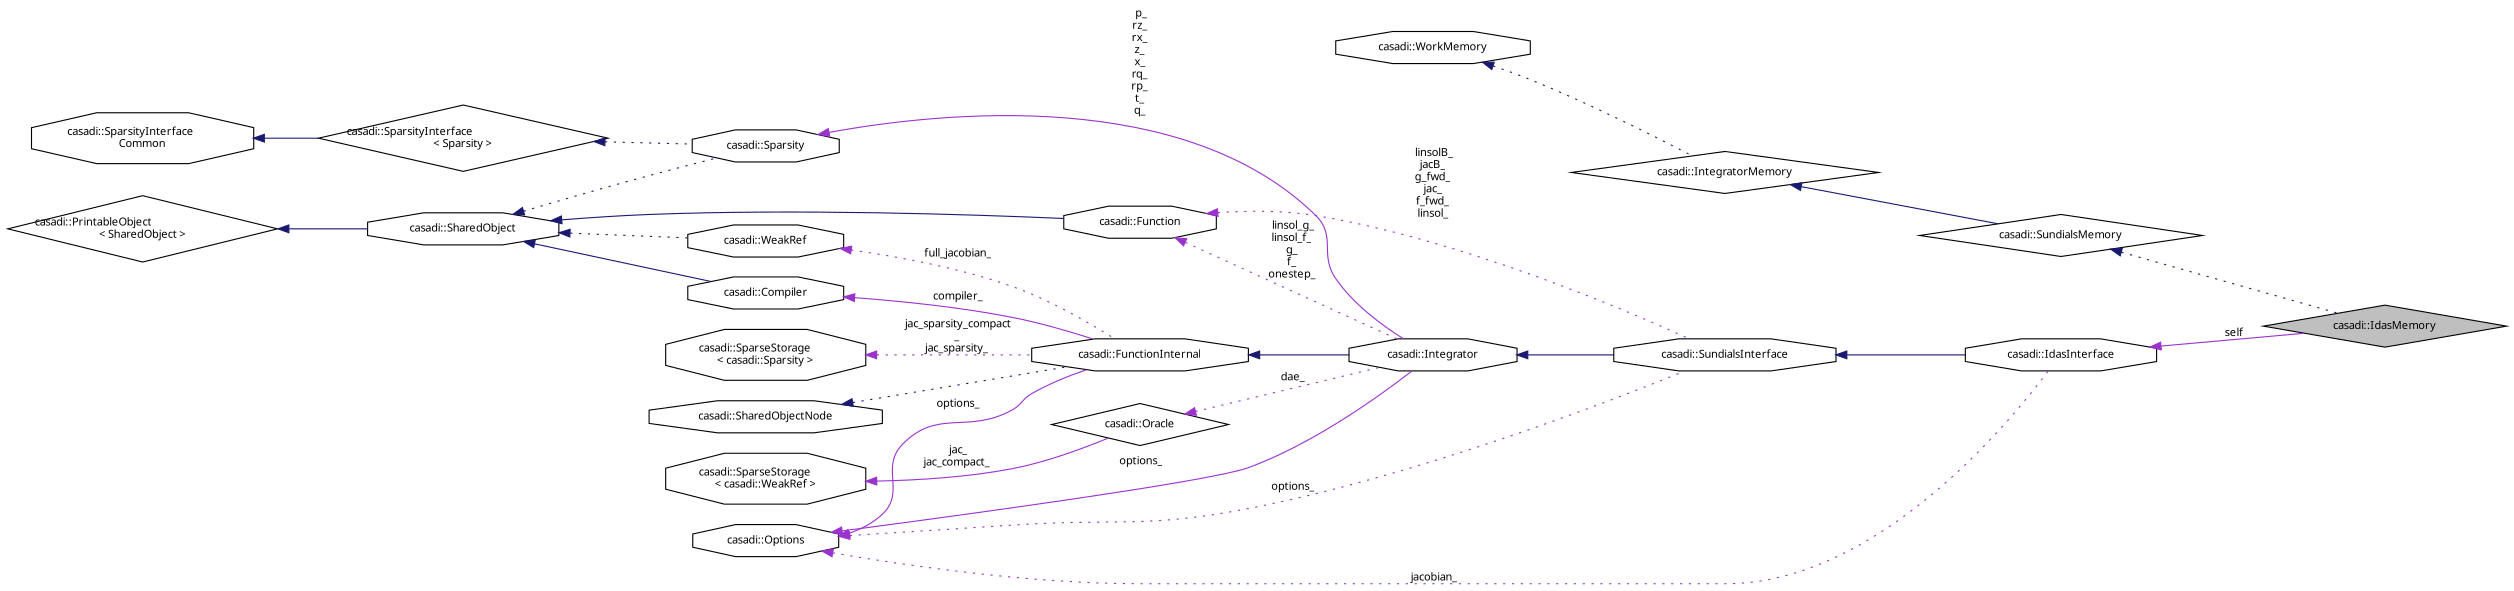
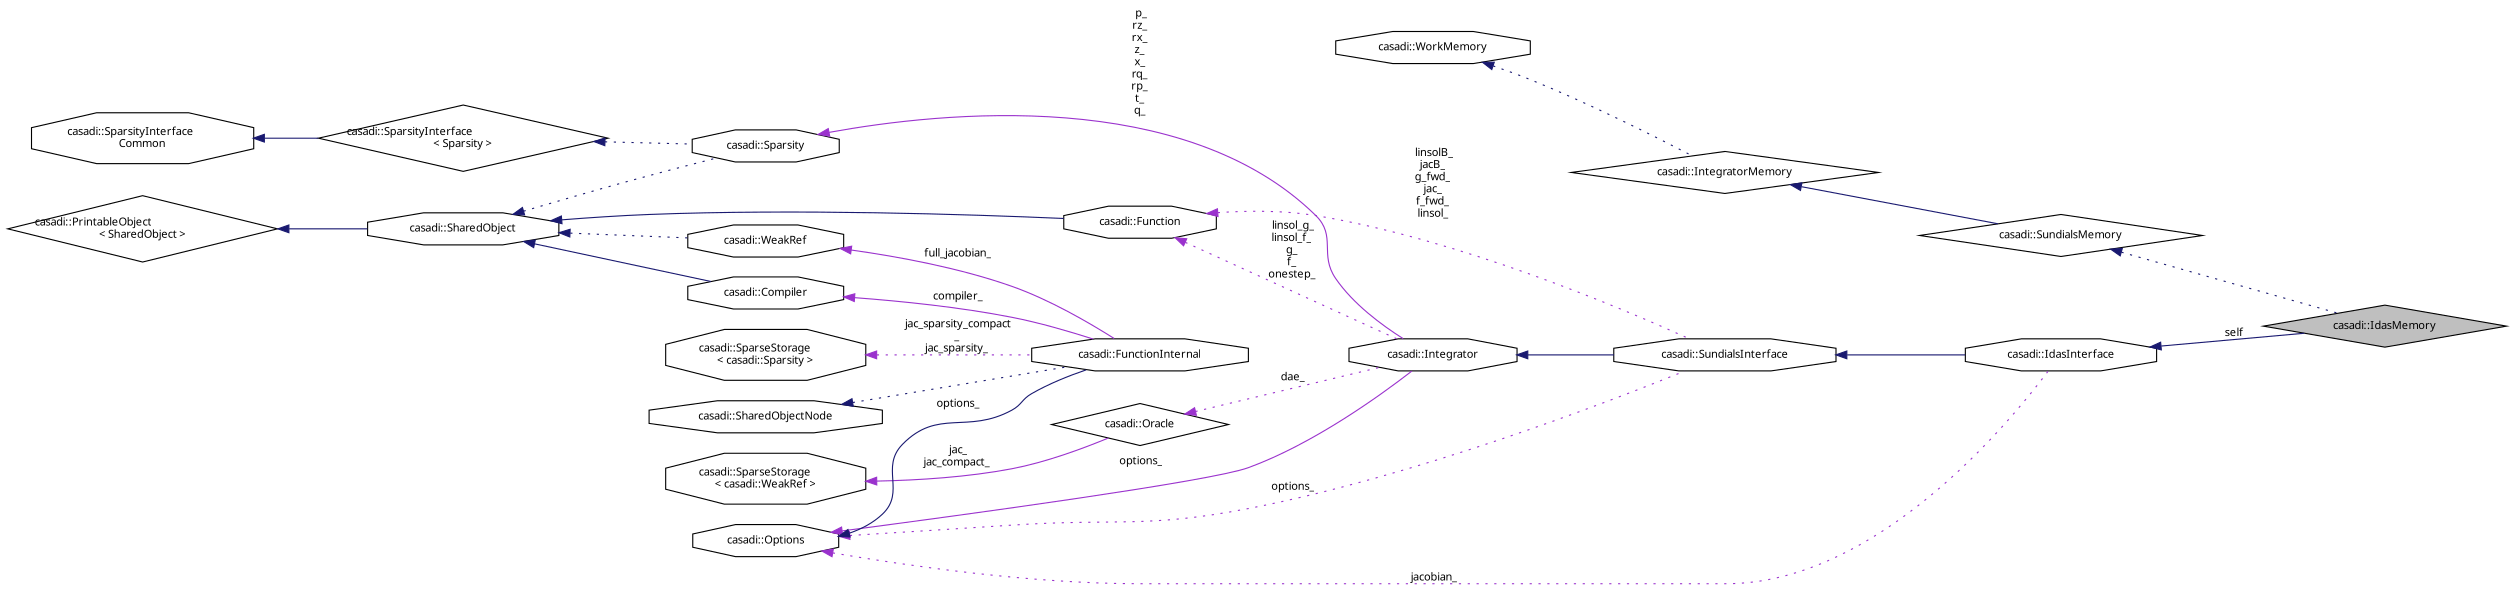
(988, 279) -> (988, 279)
(2233, 340) -> (2233, 340)
(1305, 355) -> none
(941, 424) -> (941, 424)
